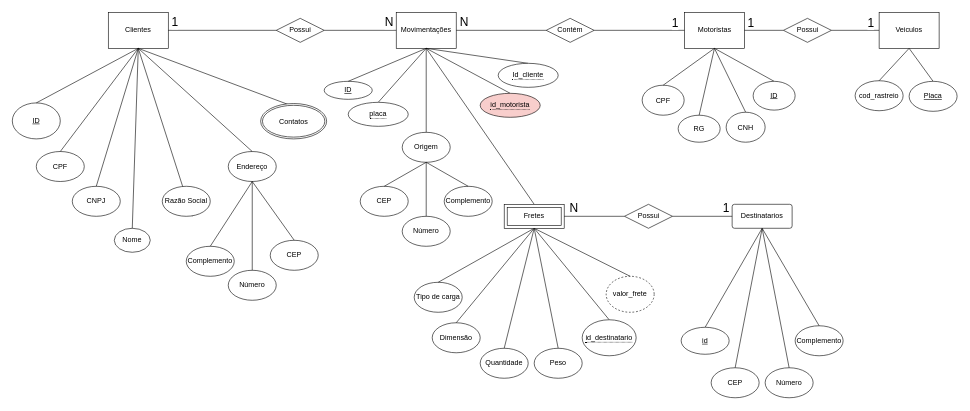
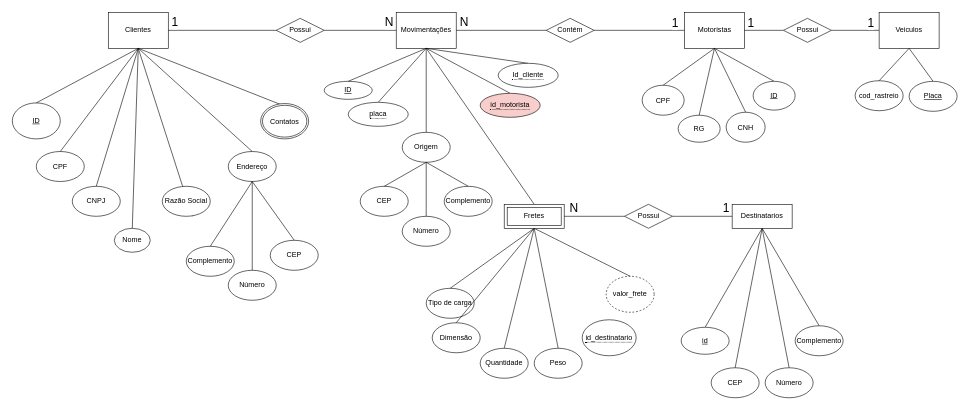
(294, 121) -> (285, 121)
(762, 216) -> (762, 216)
(573, 276) -> none
(438, 297) -> (450, 303)
